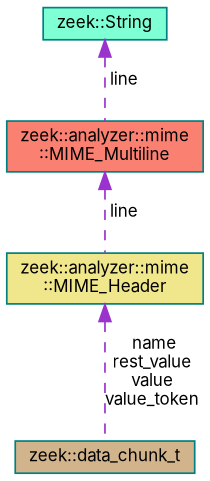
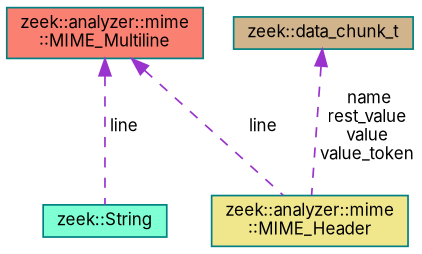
(105, 89) -> (105, 140)
(105, 381) -> (316, 131)
